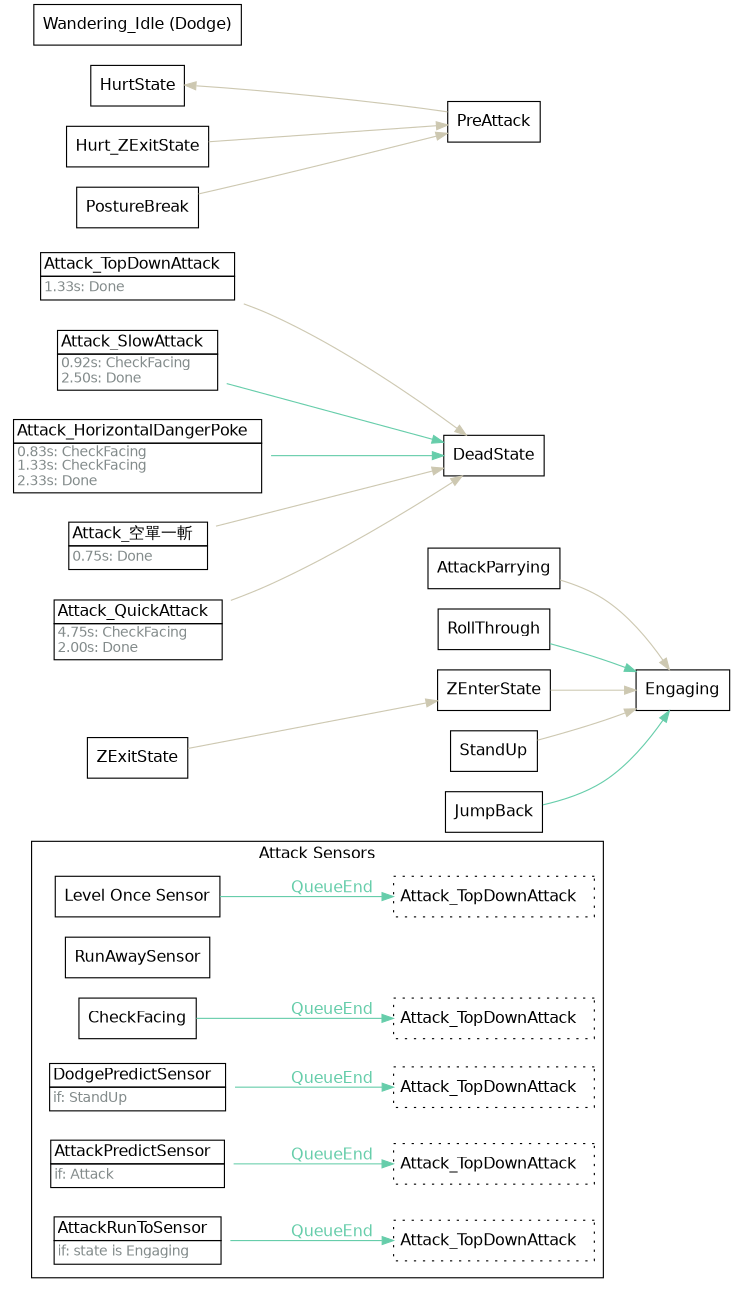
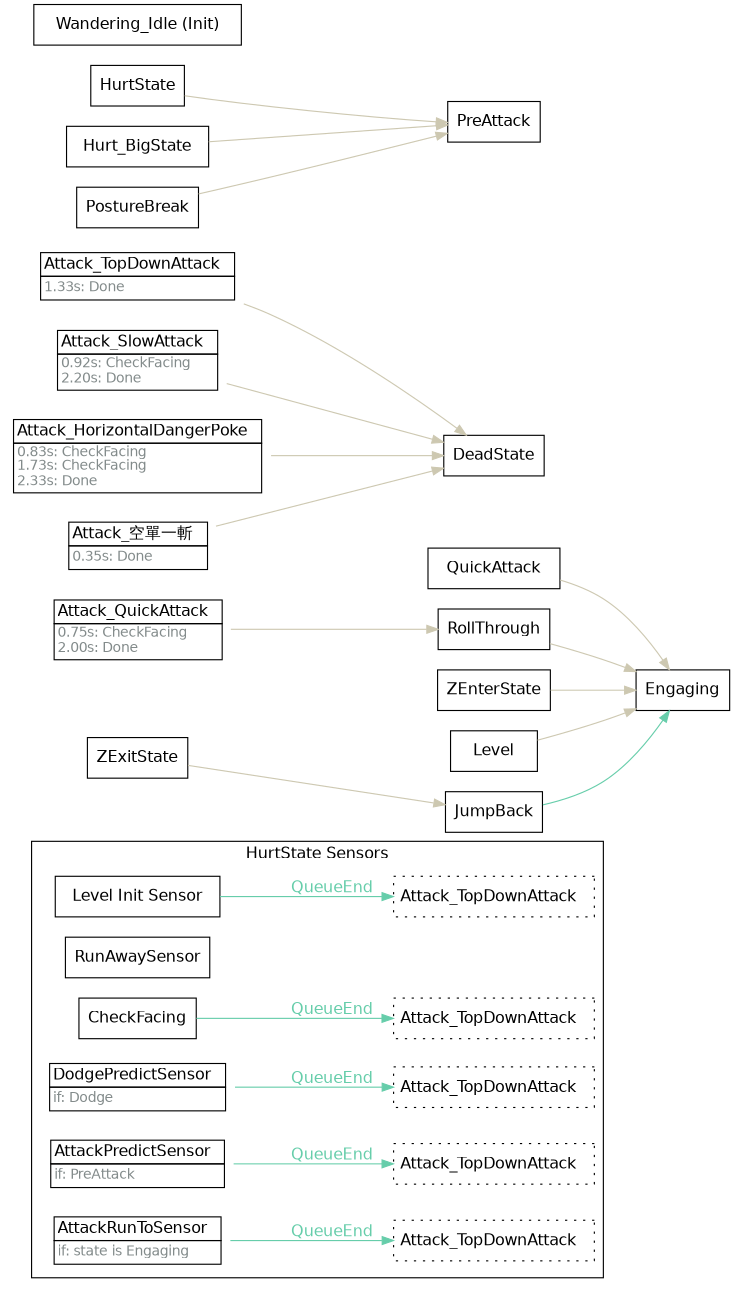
(138, 25) -> (138, 25)
(322, 97) -> (310, 111)
(138, 147) -> (138, 147)
(102, 378) -> (102, 378)
(330, 411) -> (330, 411)
(352, 456) -> (352, 456)
(82, 466) -> (82, 466)
(344, 547) -> (329, 629)
(113, 557) -> (113, 557)
(494, 568) -> (494, 568)
(122, 633) -> (122, 633)
(588, 655) -> (588, 655)
(307, 726) -> (311, 784)
(494, 751) -> (494, 751)
(317, 854) -> (317, 854)
(138, 897) -> (138, 897)
(90, 1098) -> (83, 1098)
(84, 1175) -> (95, 1175)
